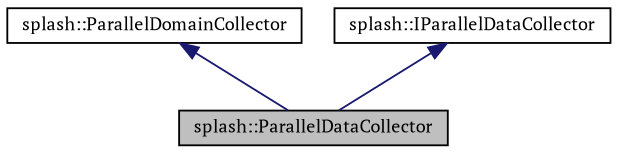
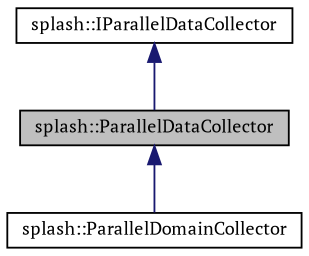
(242, 82) -> (154, 189)
